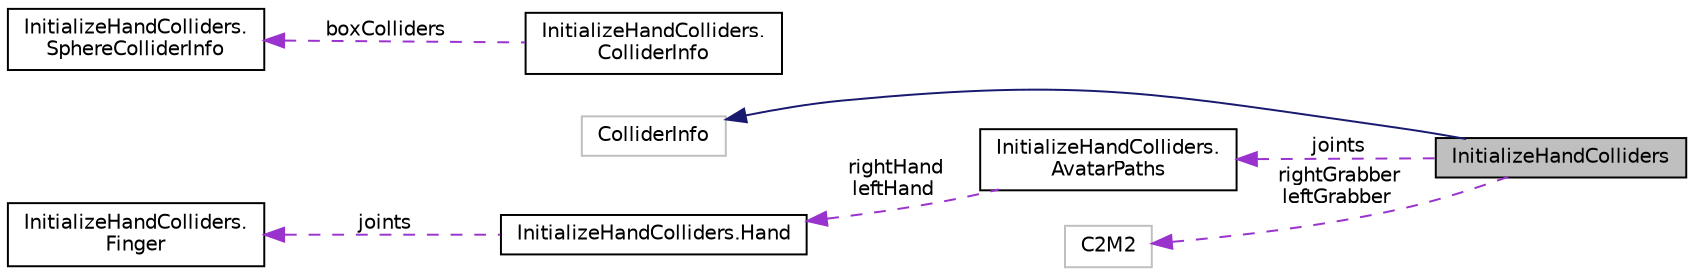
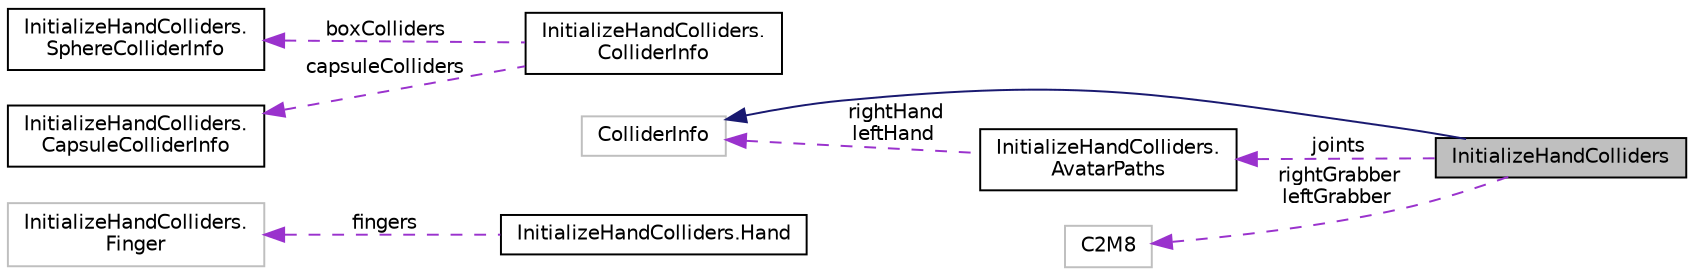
none -> (136, 136)
(913, 207) -> (863, 147)
(383, 224) -> (383, 224)
(136, 235) -> (136, 235)
(1108, 247) -> (1108, 247)
